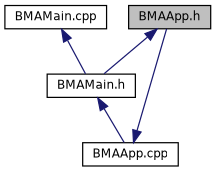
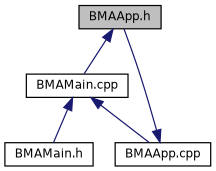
(126, 55) -> (95, 57)
(114, 126) -> (125, 124)
